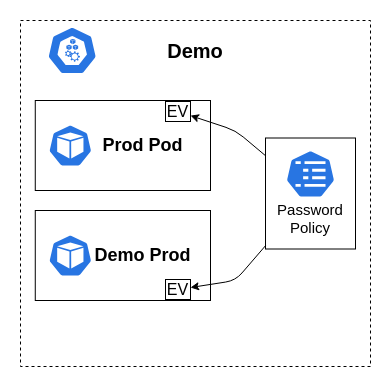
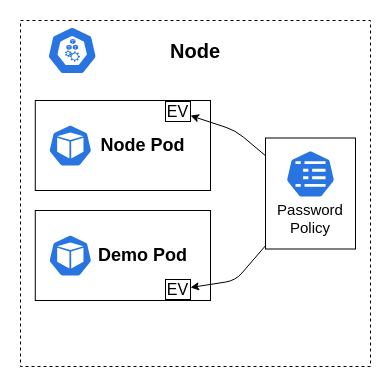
(196, 52) -> (196, 52)
(143, 146) -> (143, 146)
(143, 256) -> (143, 256)
